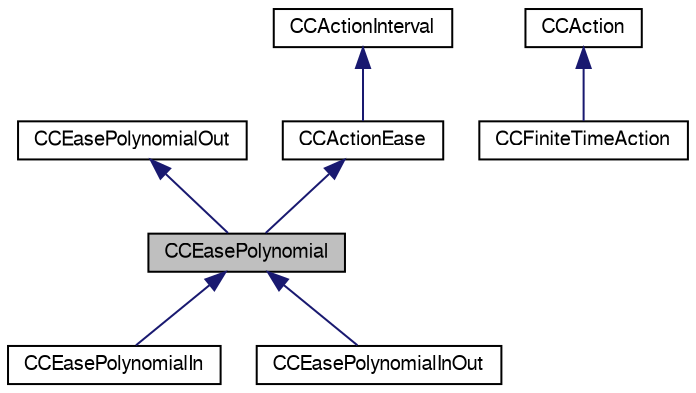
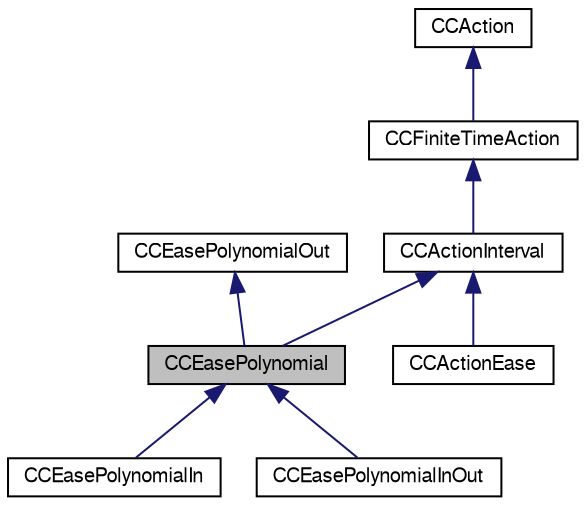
(297, 203) -> (351, 313)
none -> (473, 207)
